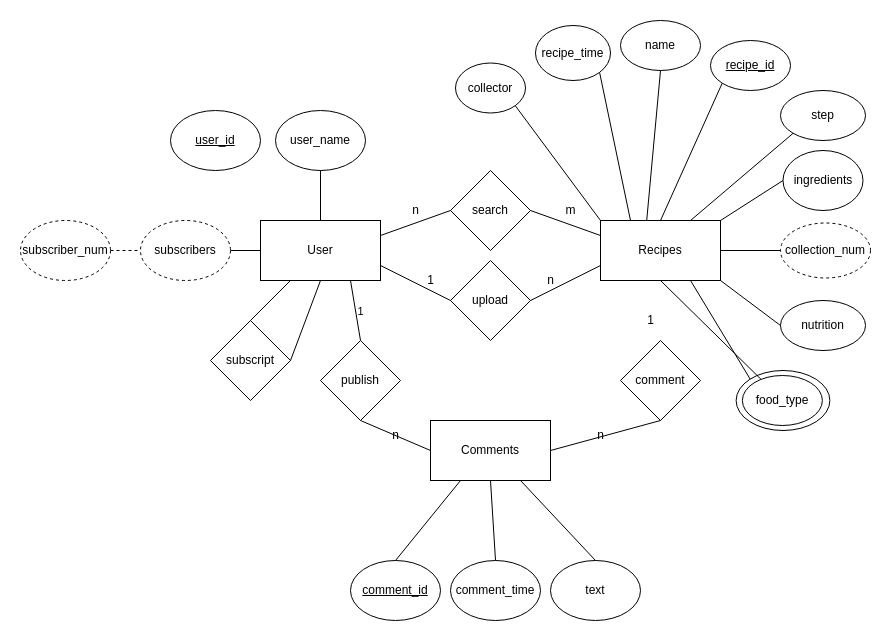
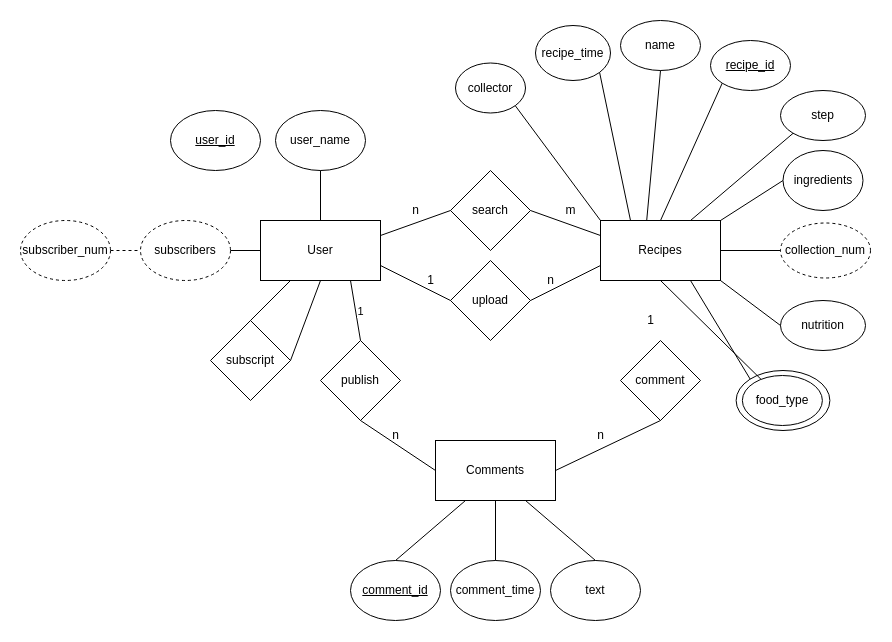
(491, 451) -> (496, 471)
